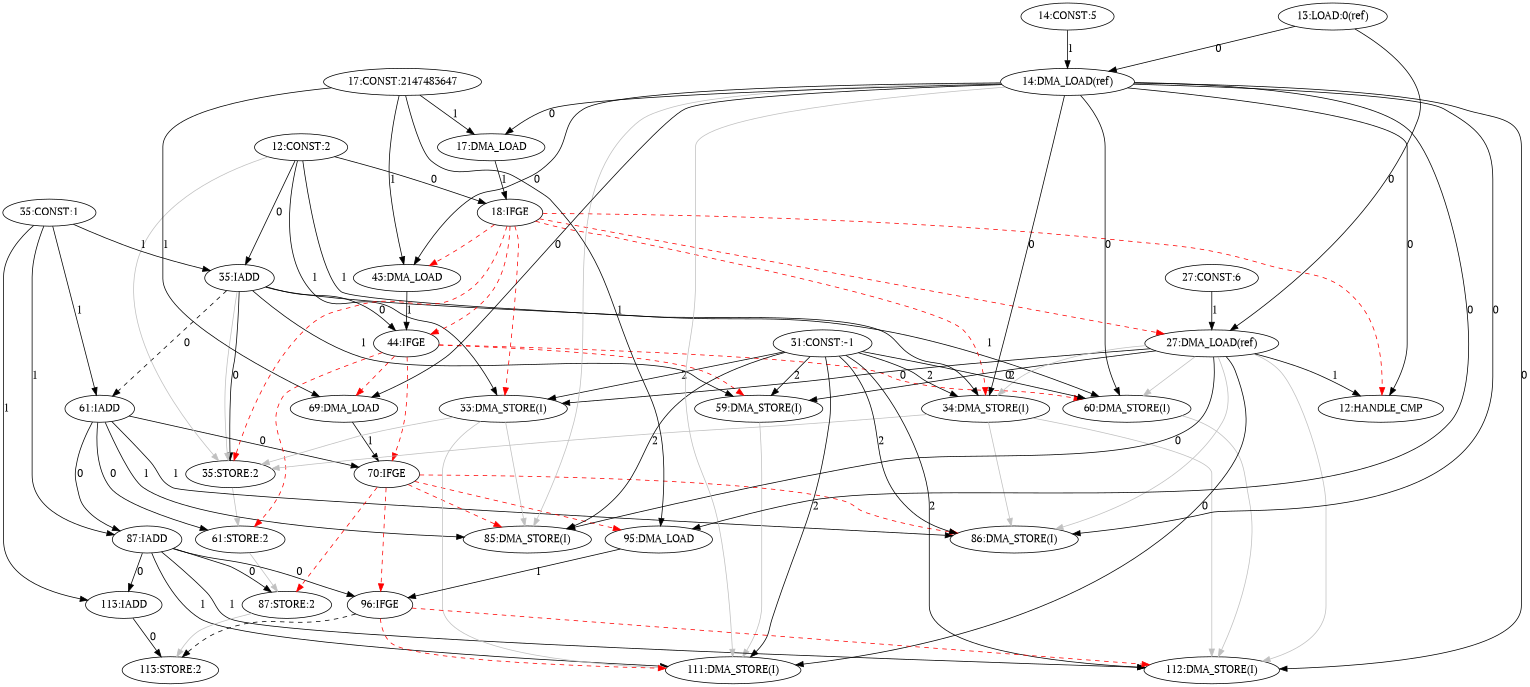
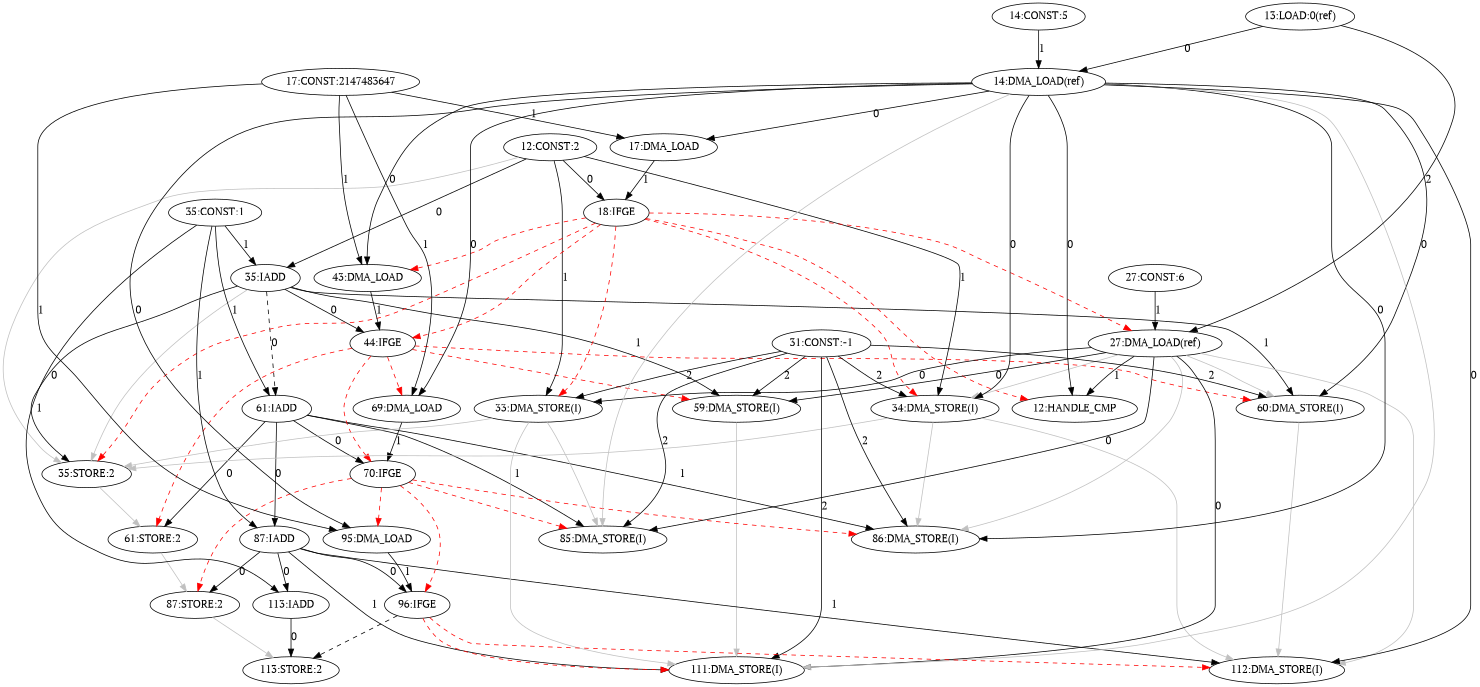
(1391, 180) -> (1429, 180)
(929, 581) -> none
